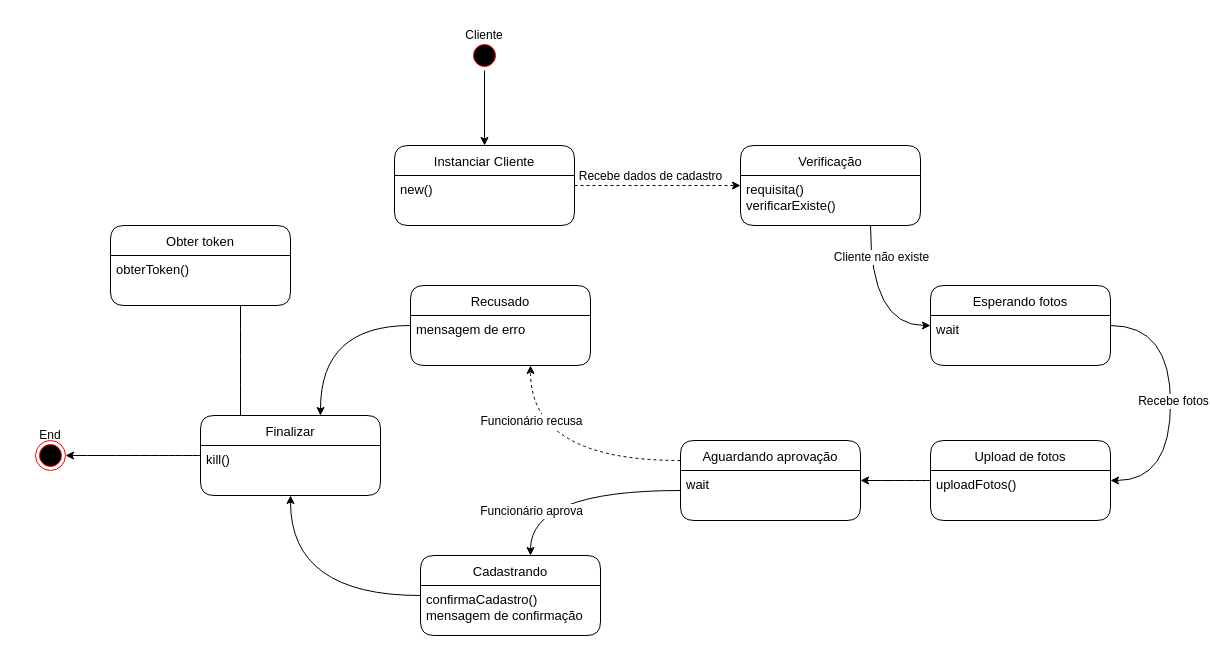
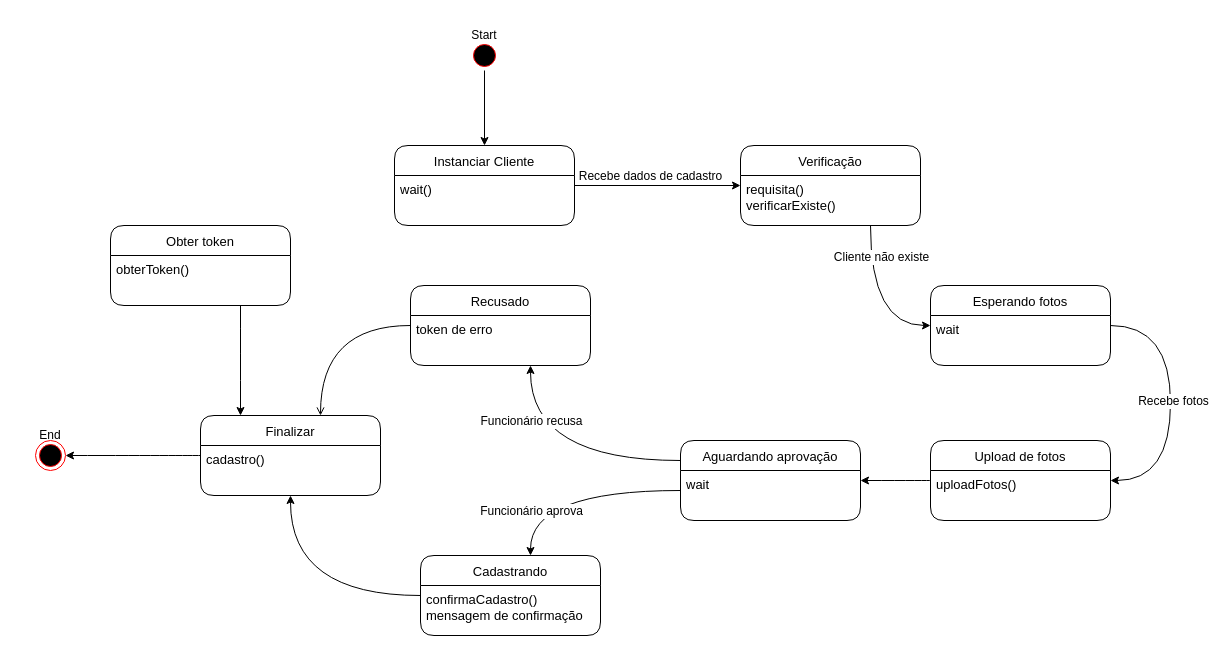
(485, 36) -> (485, 36)
(654, 186) -> (654, 186)
(418, 190) -> (420, 190)
(471, 330) -> (460, 330)
(321, 407) -> (321, 408)
(241, 410) -> (241, 407)
(613, 454) -> (613, 454)
(223, 460) -> (242, 460)
